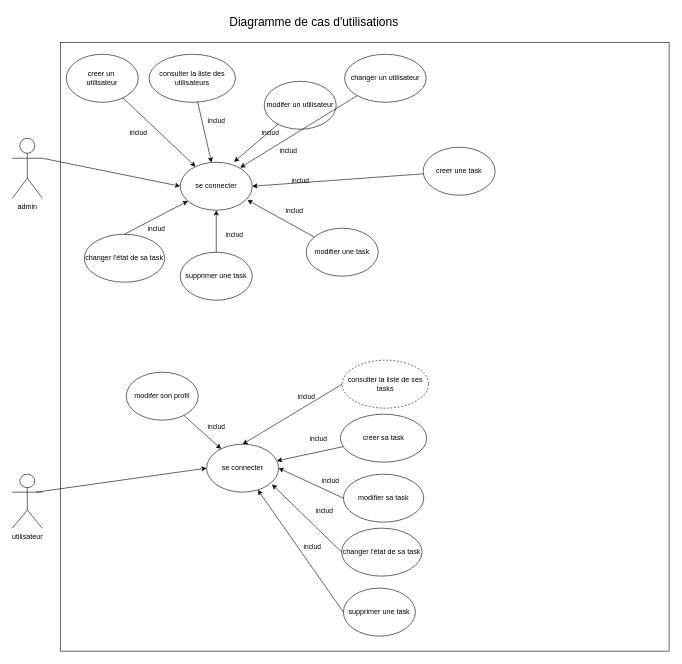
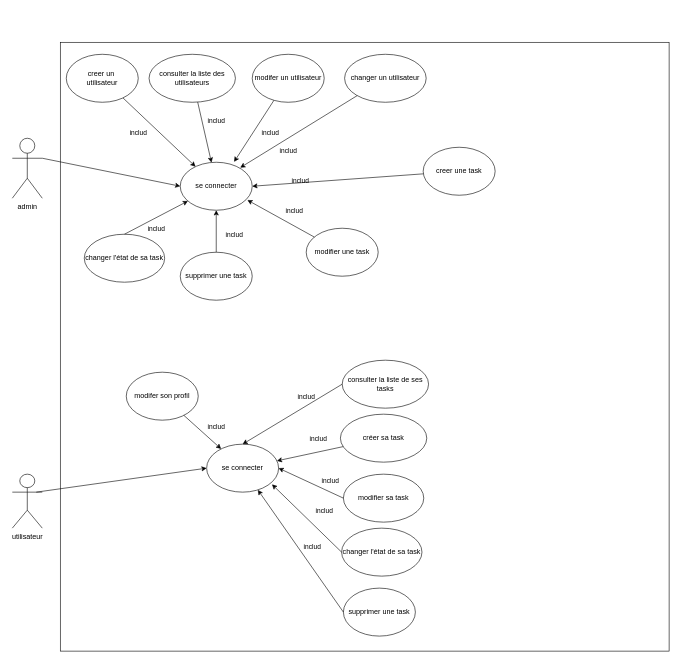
(314, 21) -> none
(300, 105) -> (288, 78)
(386, 384) -> (386, 384)
